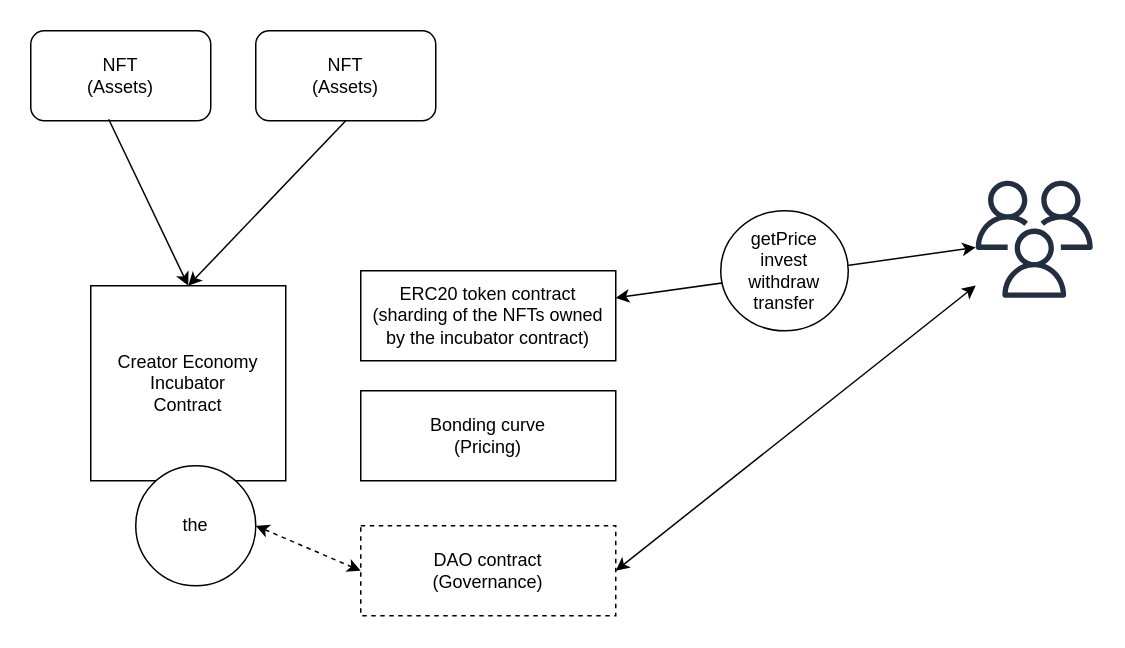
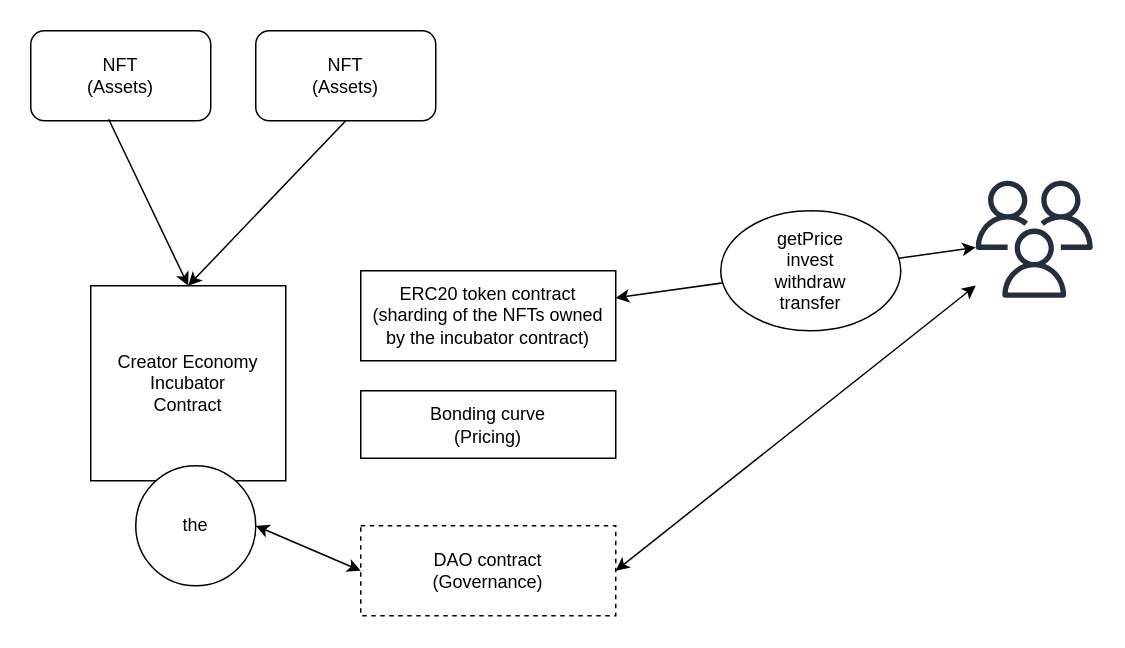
(785, 271) -> (811, 271)
(488, 436) -> (488, 425)
(309, 548) -> (309, 548)
